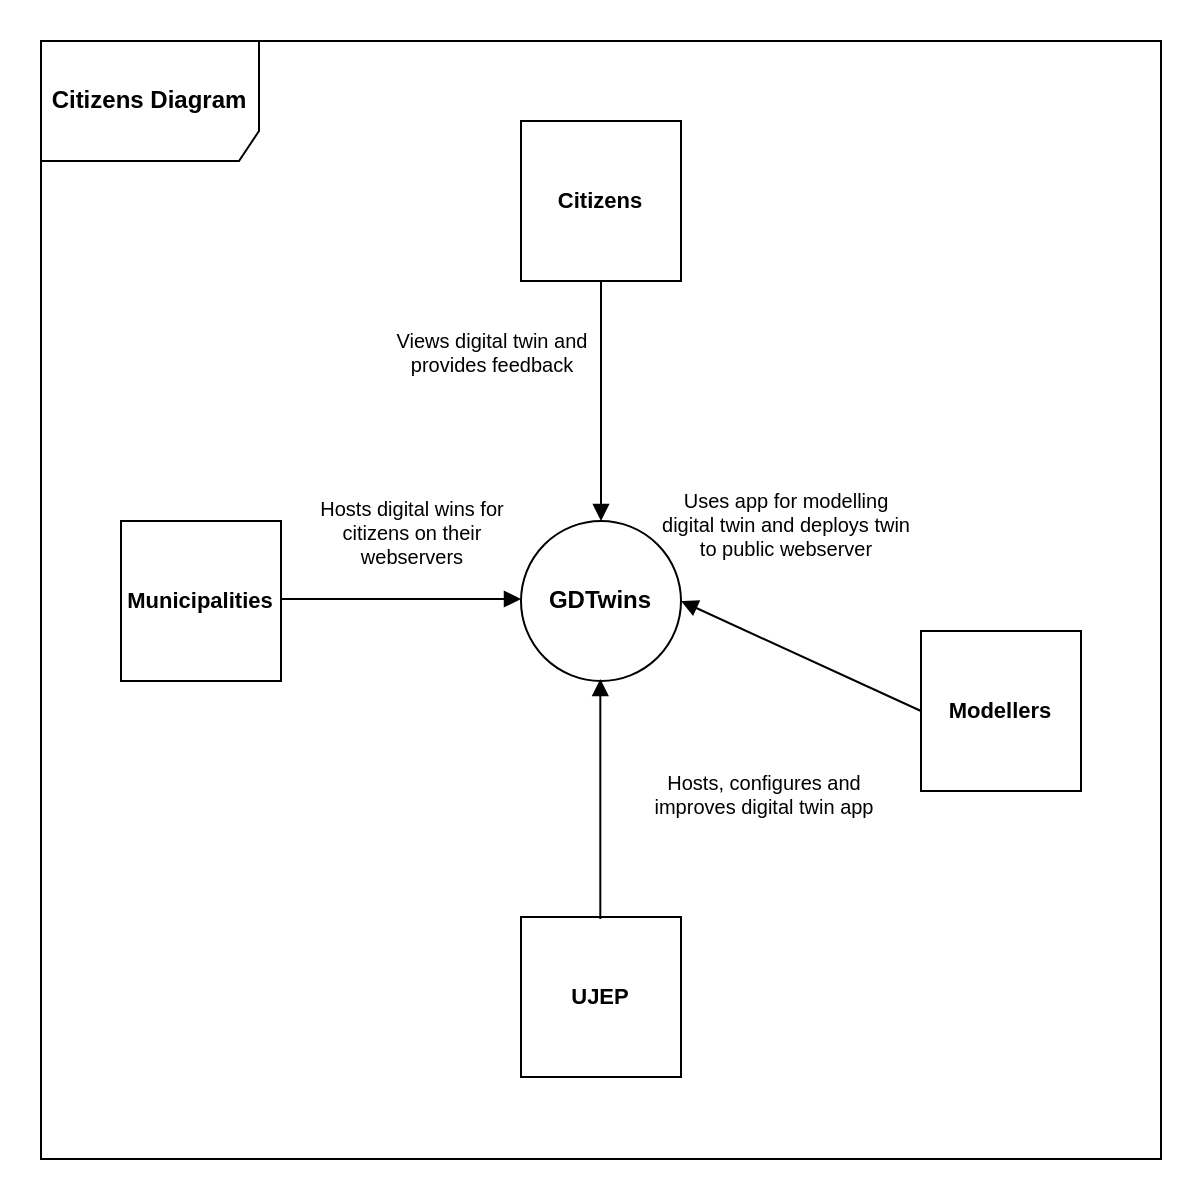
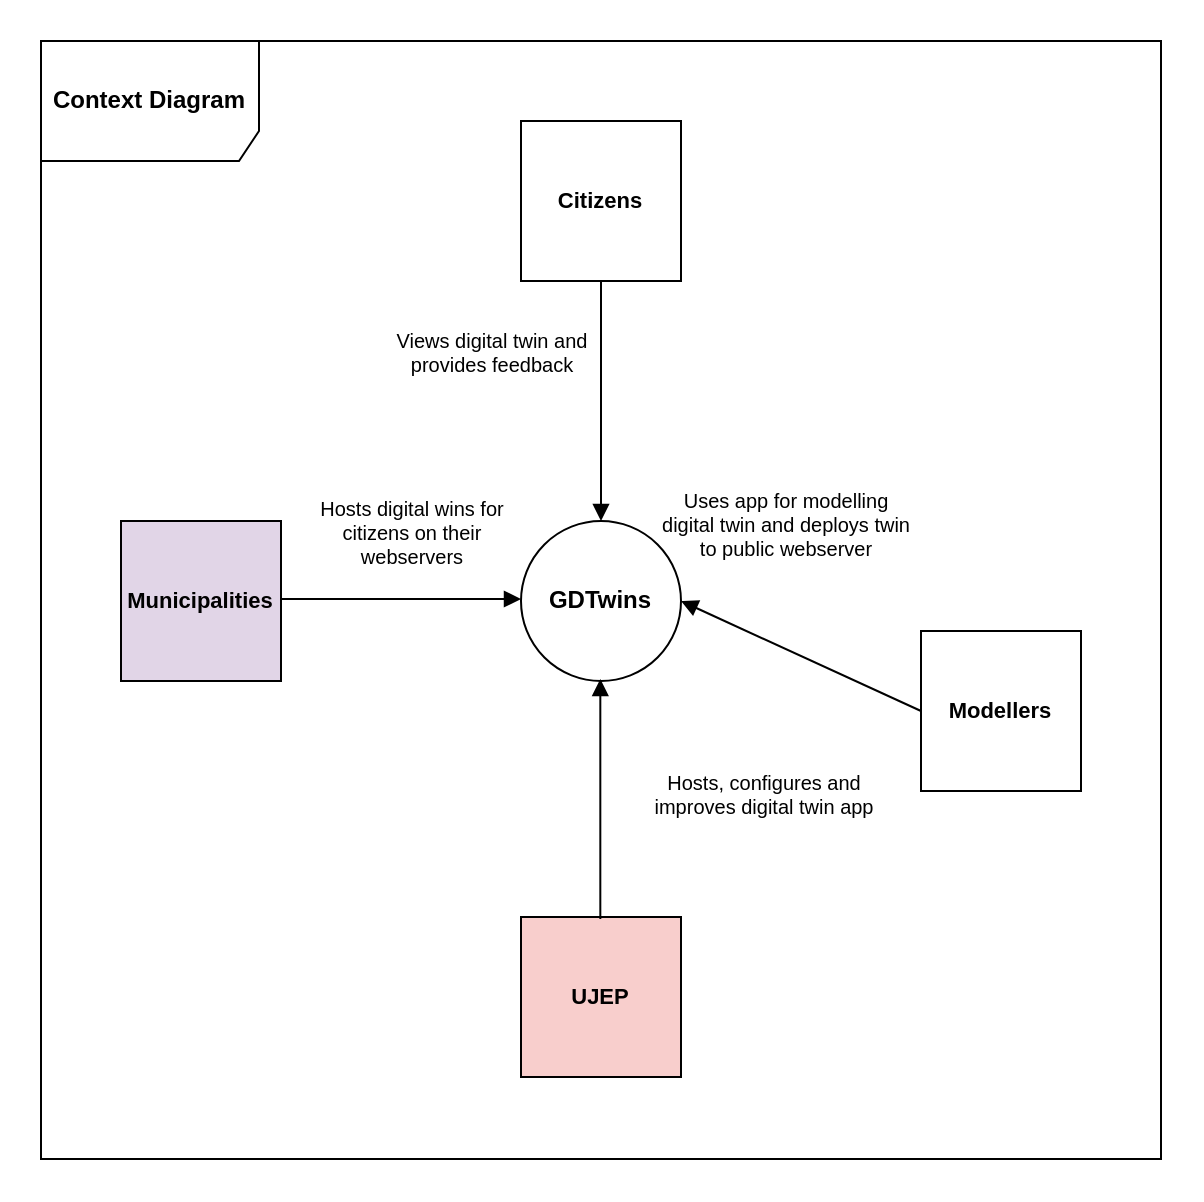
(150, 101) -> (150, 101)
(201, 601) -> (201, 601)
(601, 997) -> (601, 997)
